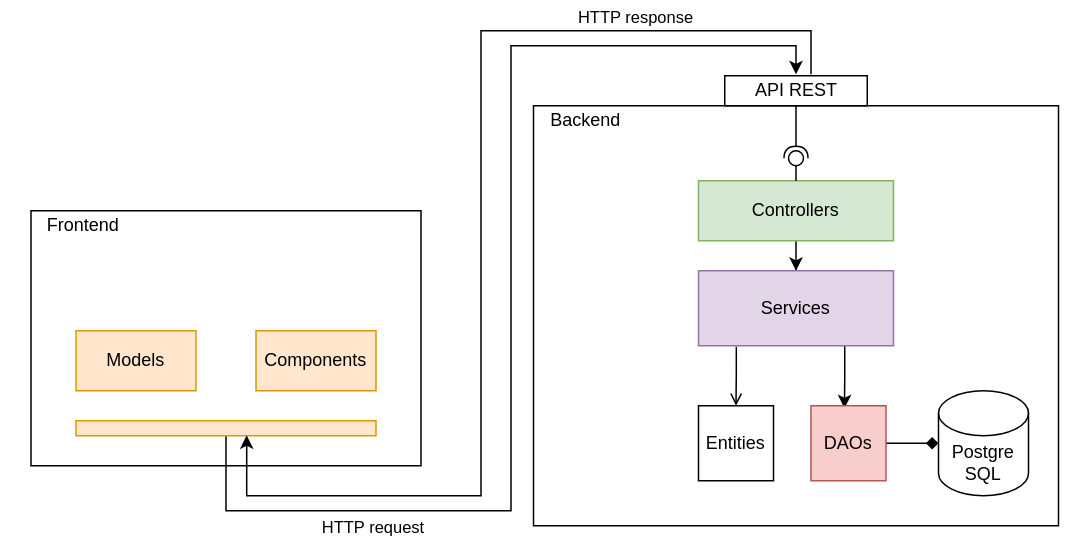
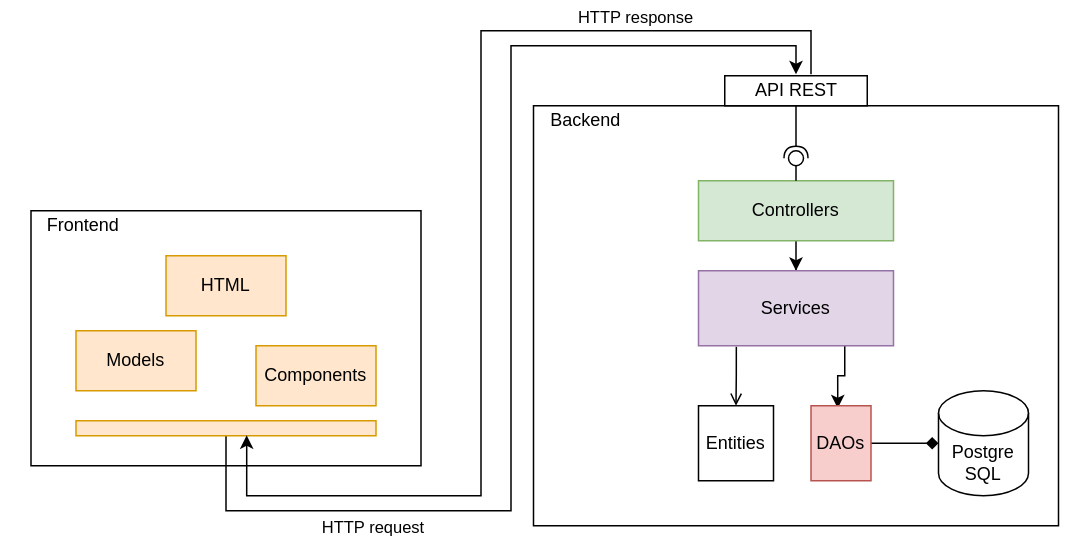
none -> (226, 286)
(316, 361) -> (316, 376)
(848, 443) -> (841, 443)
